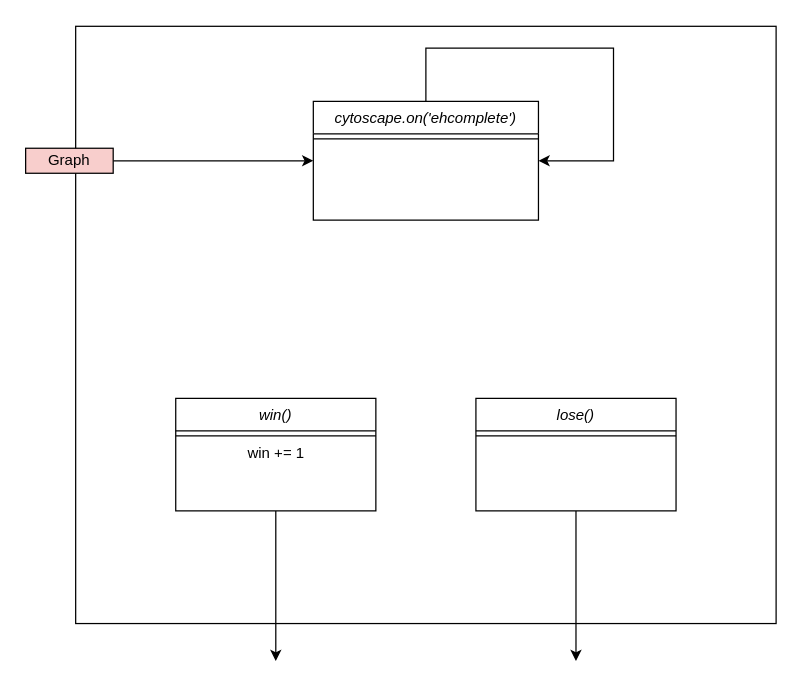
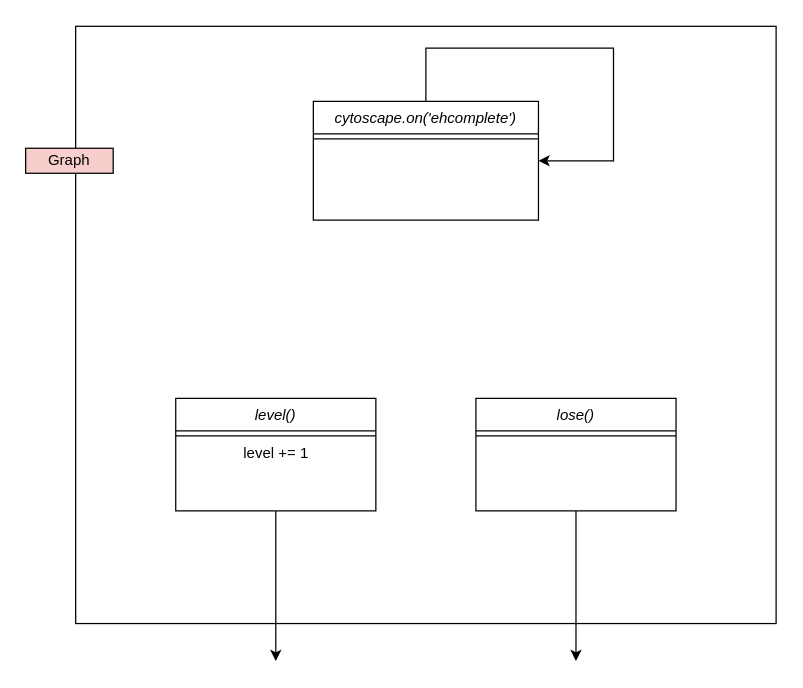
(209, 161) -> none
(275, 415) -> (275, 415)
(276, 453) -> (276, 453)
